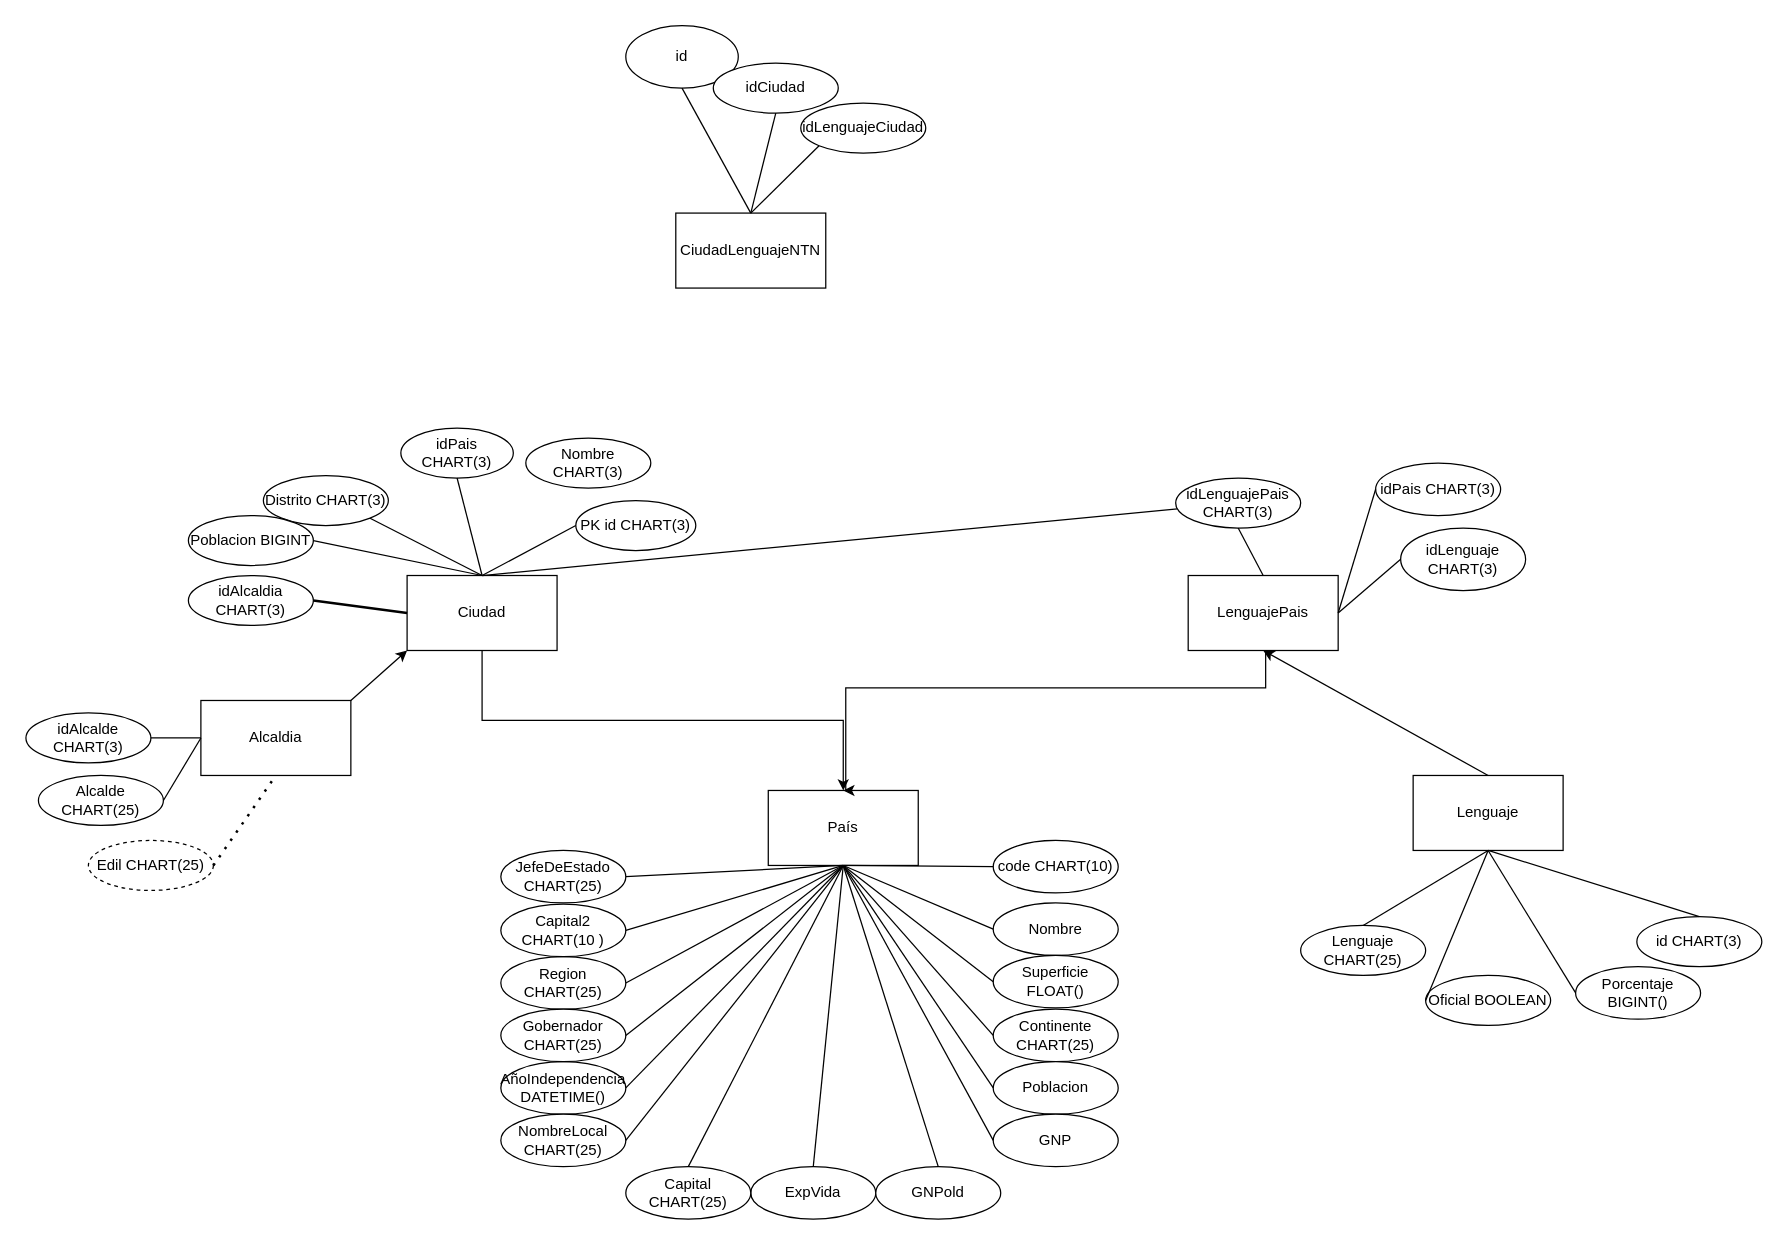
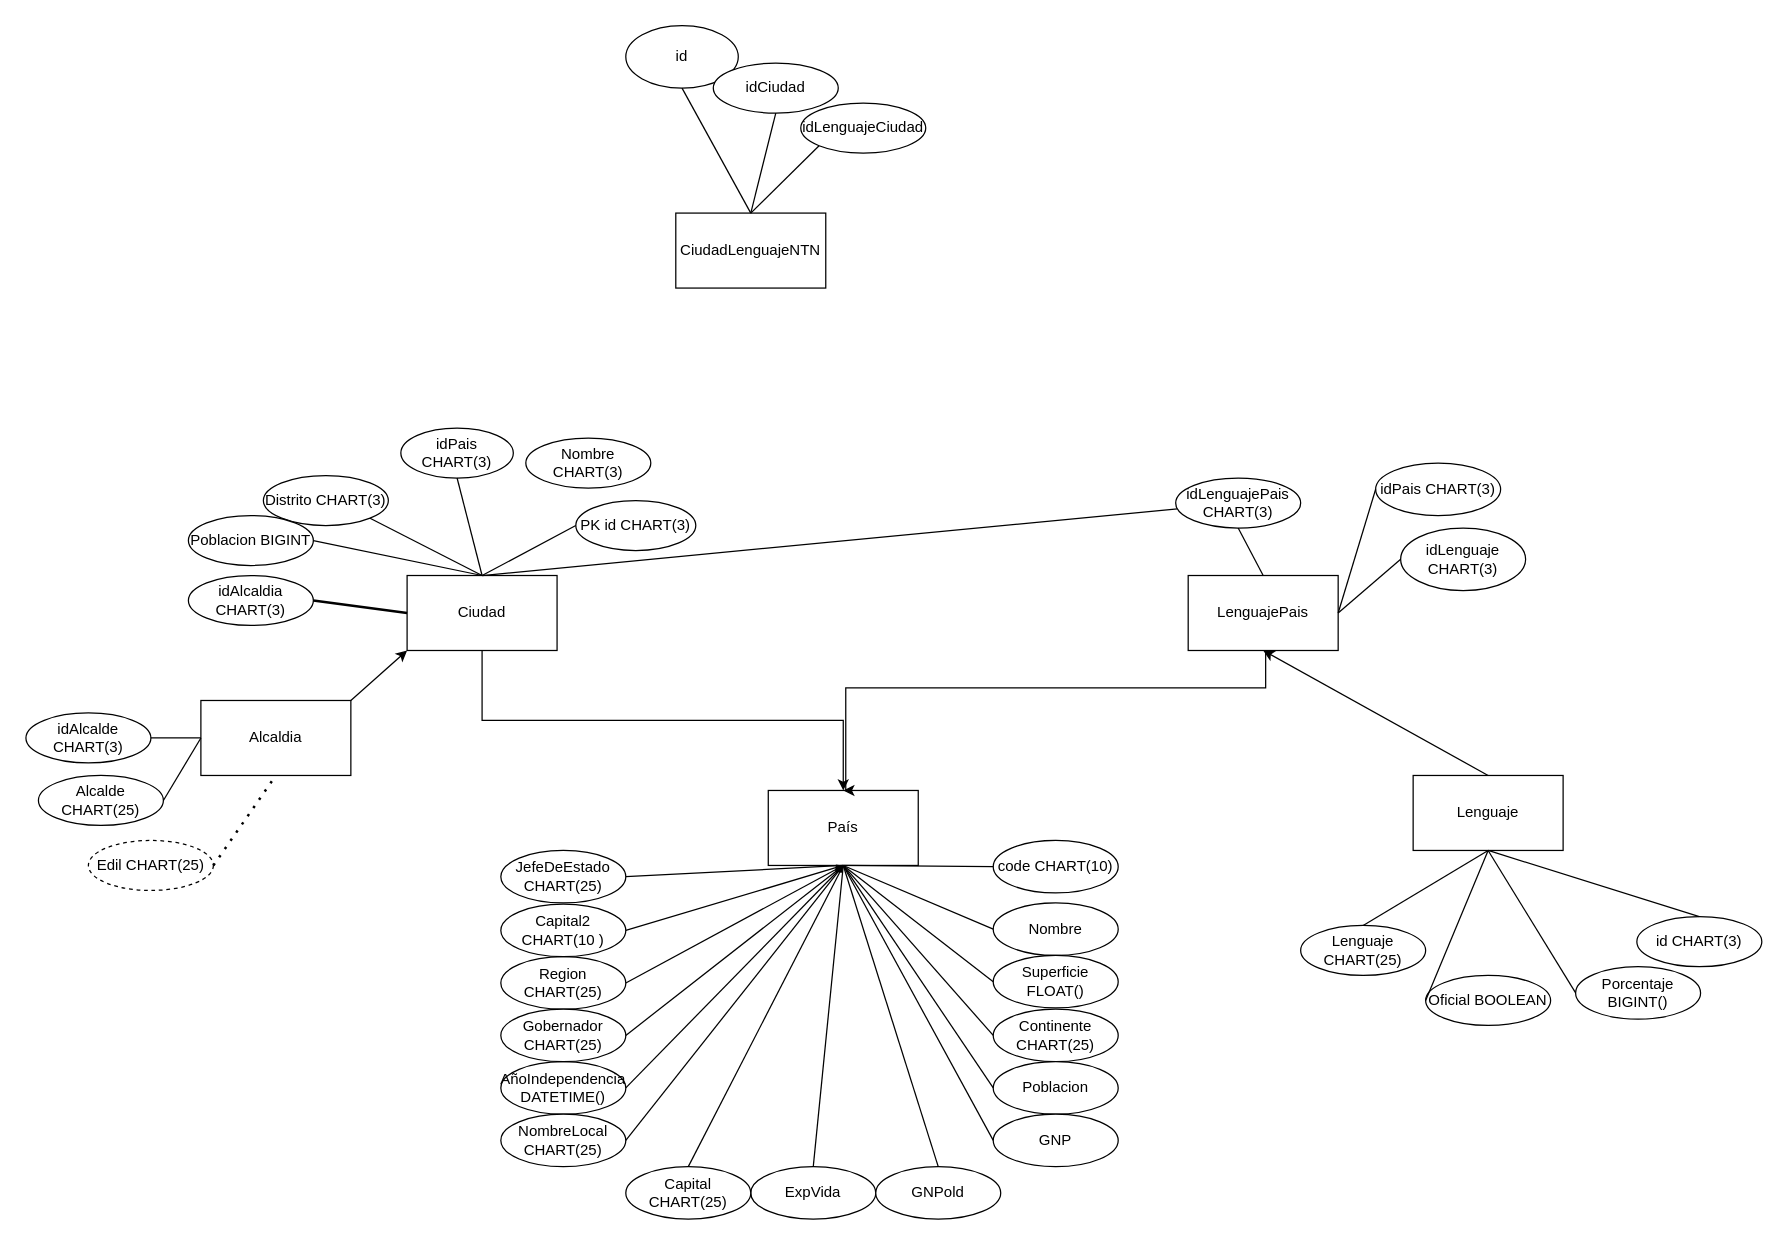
(816, 887) -> (817, 886)
